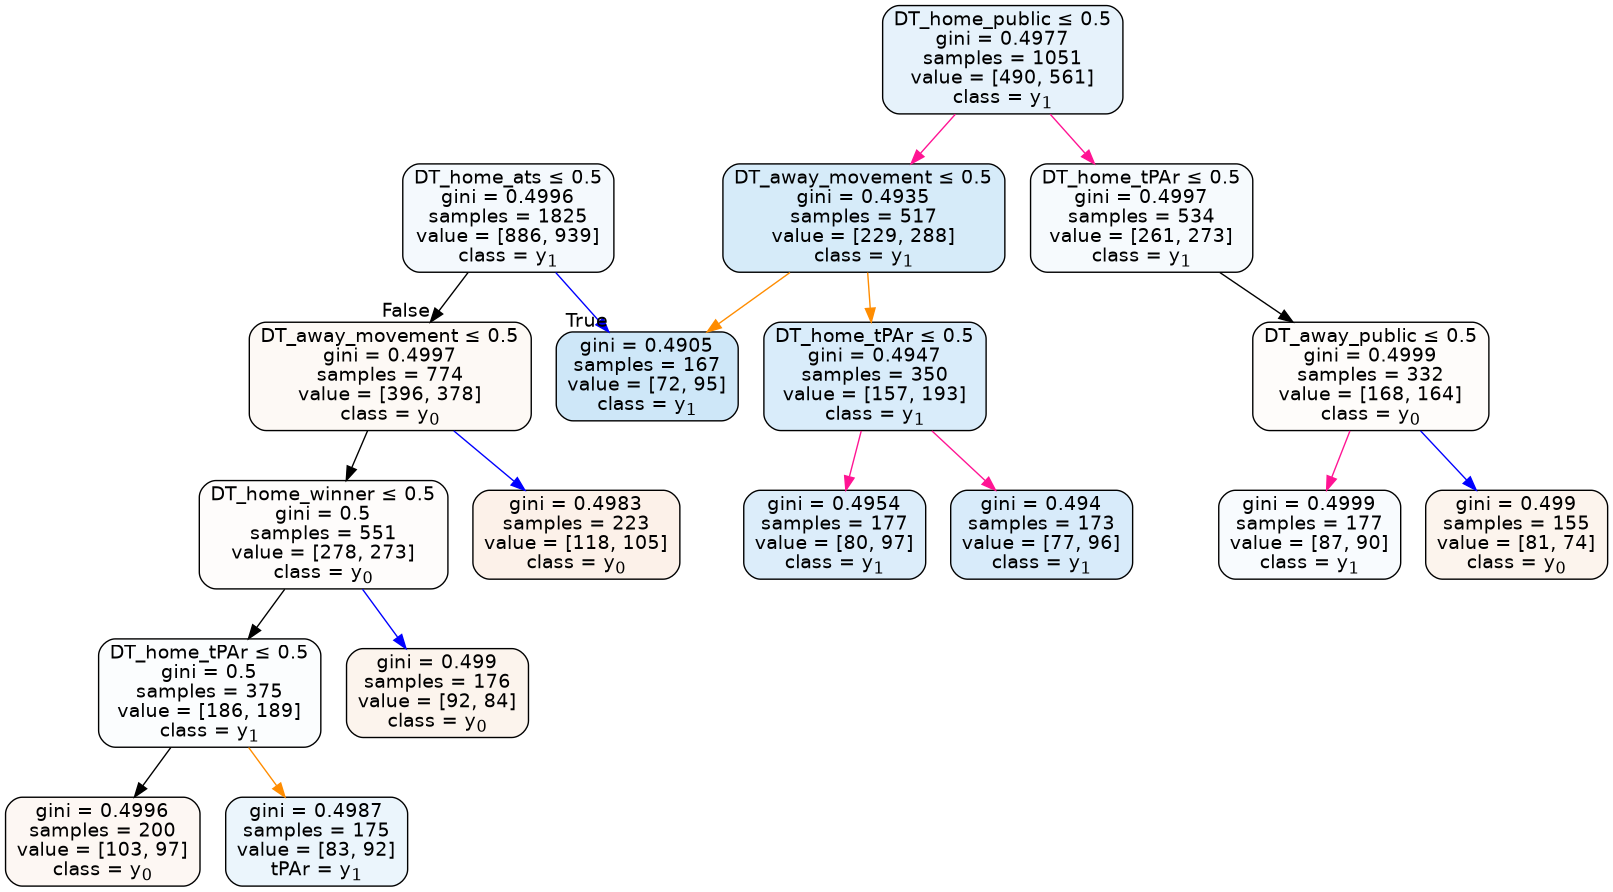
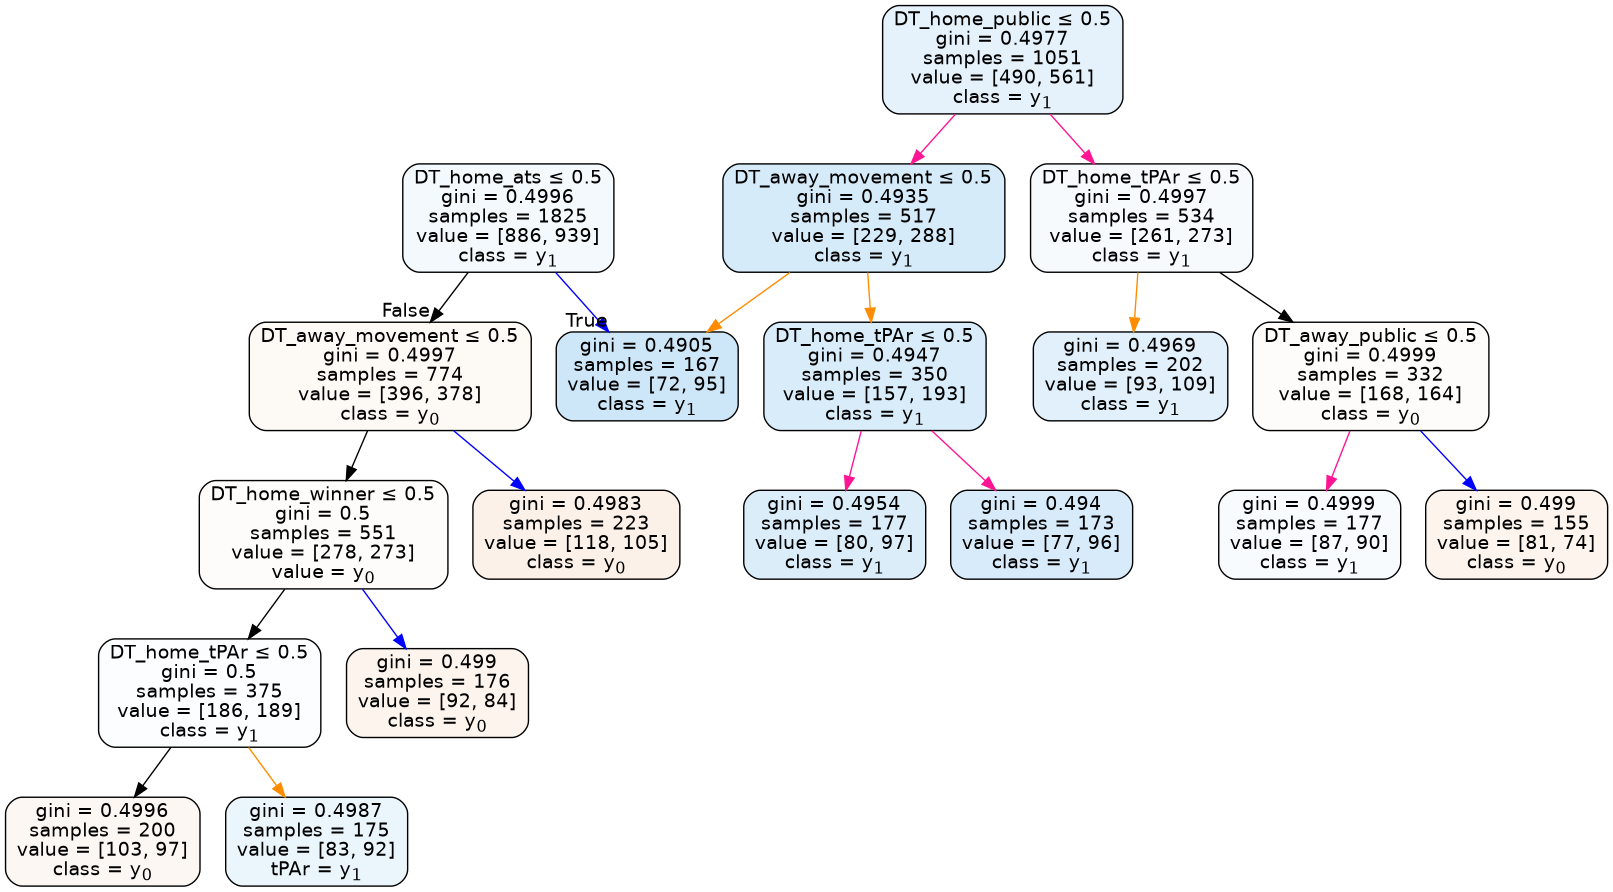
none -> (1131, 376)
(318, 572) -> (318, 572)
